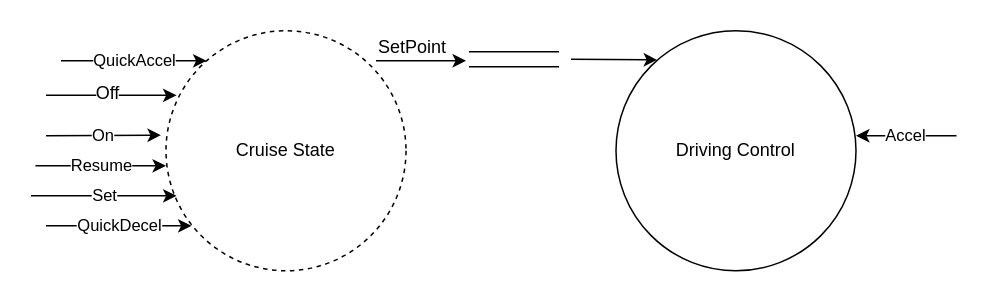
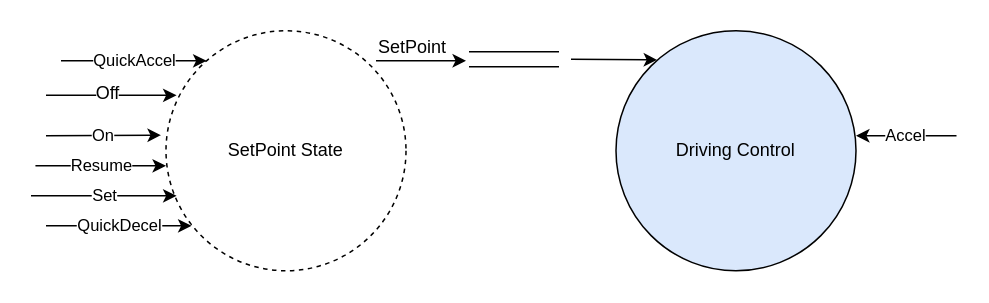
(286, 151) -> (286, 151)
(736, 151) -> (736, 151)
